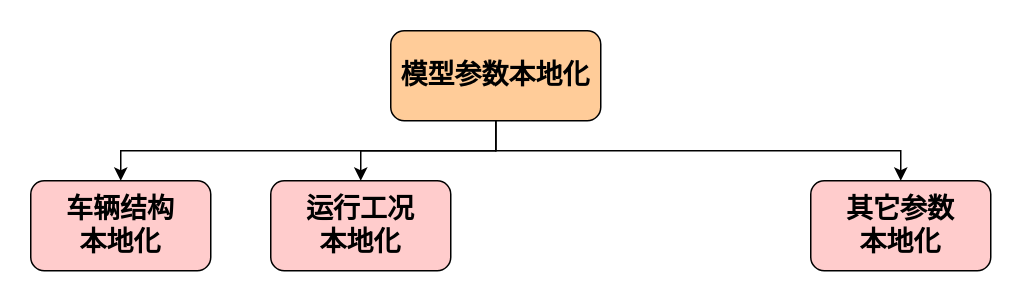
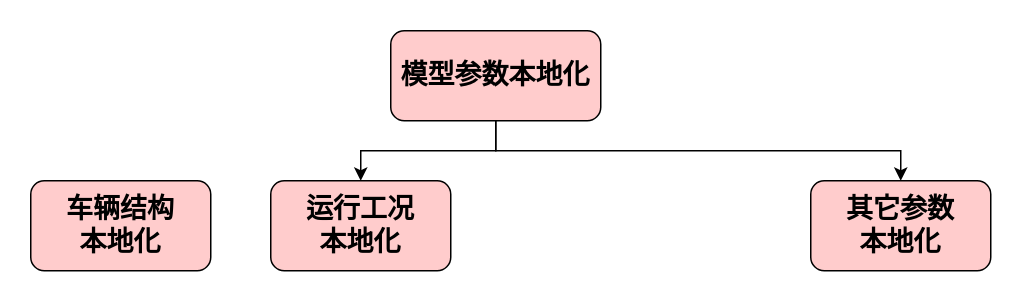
(496, 76) -> (496, 76)
(230, 151) -> none
